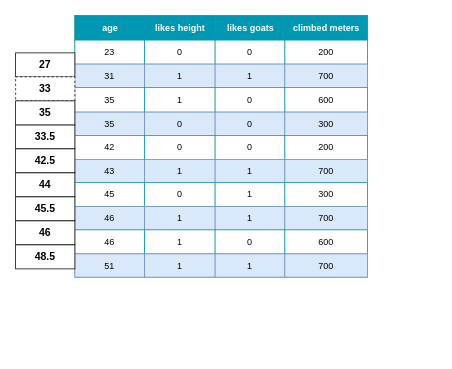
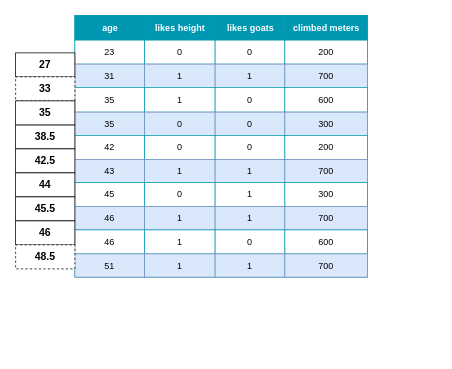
(45, 137) -> (45, 137)
(45, 257) -> (45, 257)
